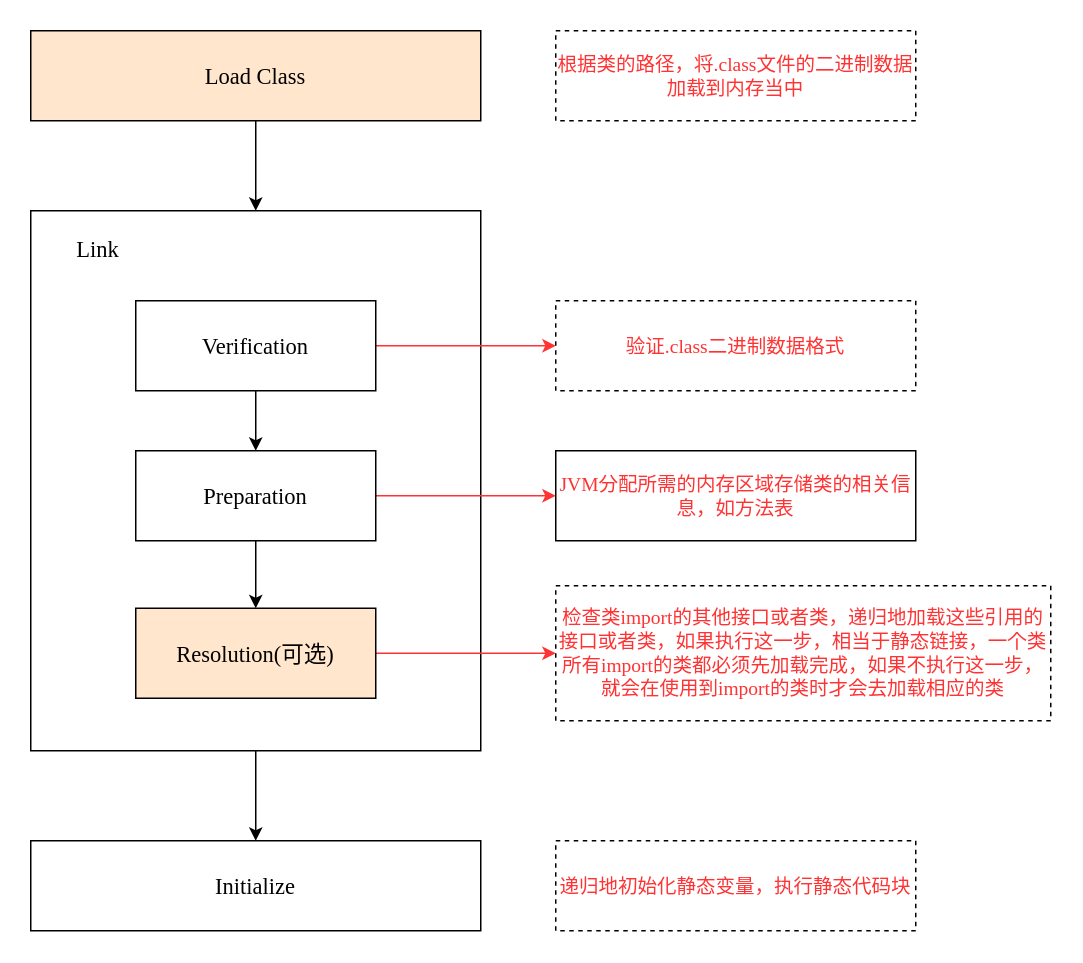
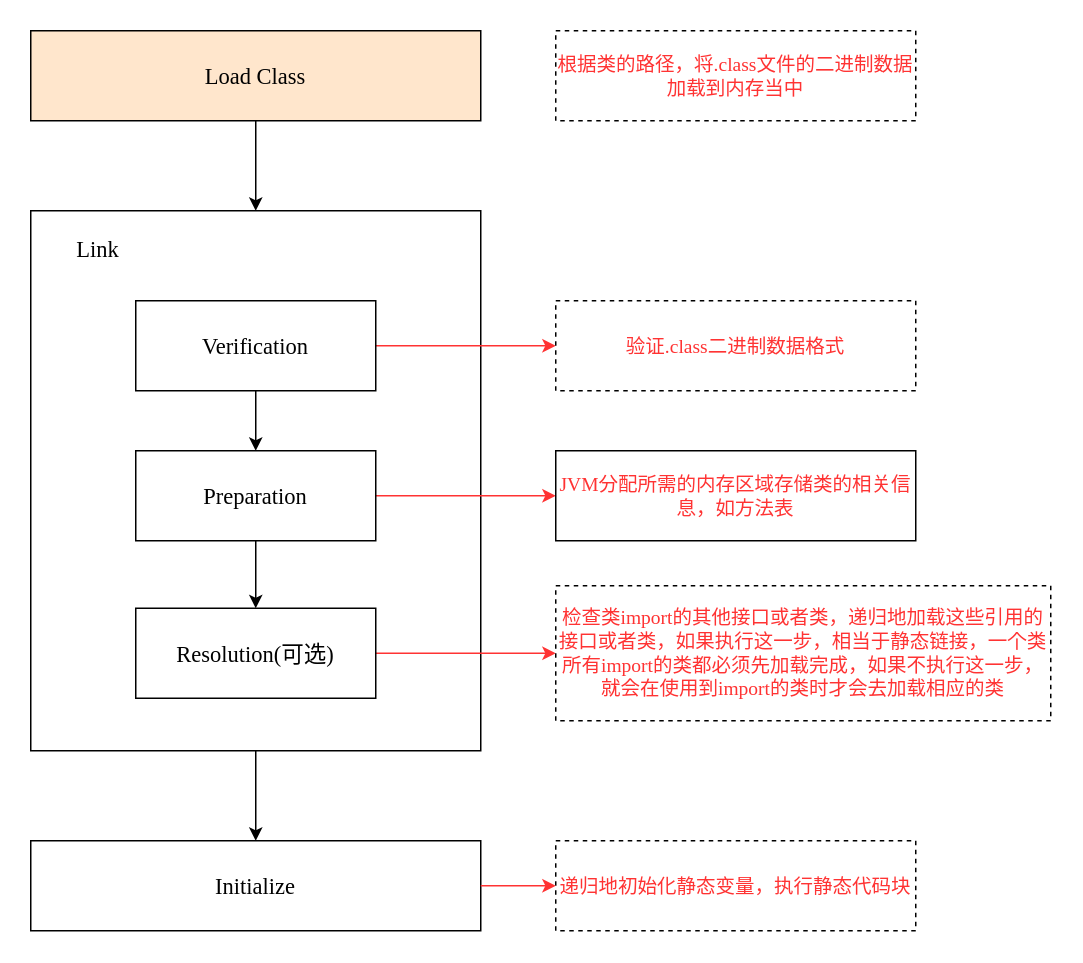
(256, 653) -> (256, 653)
none -> (513, 886)
